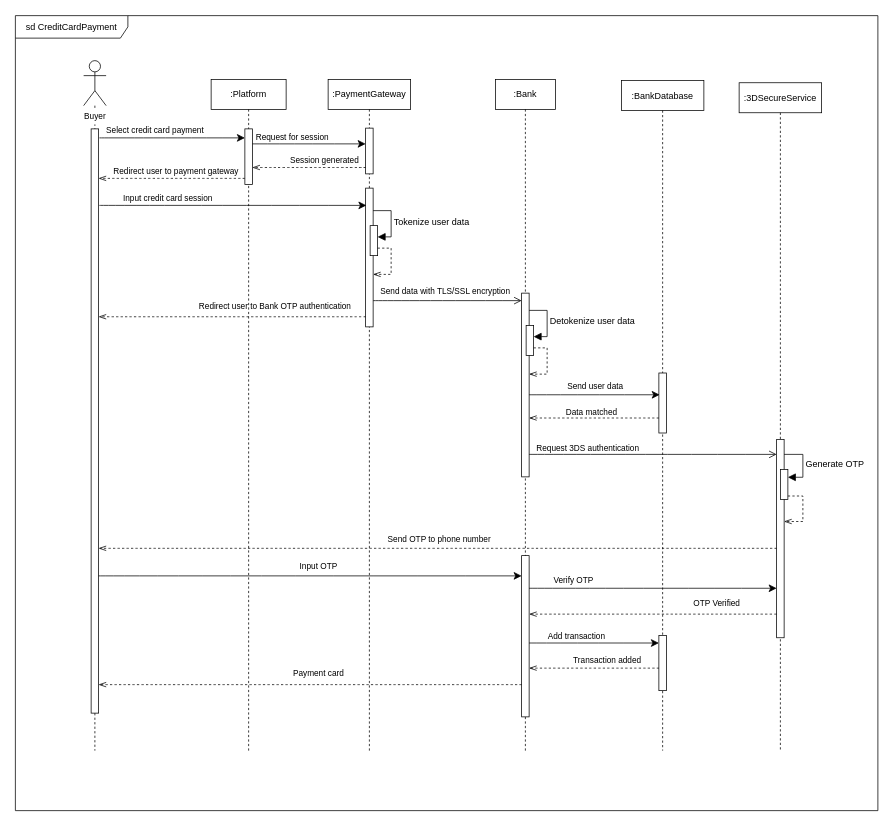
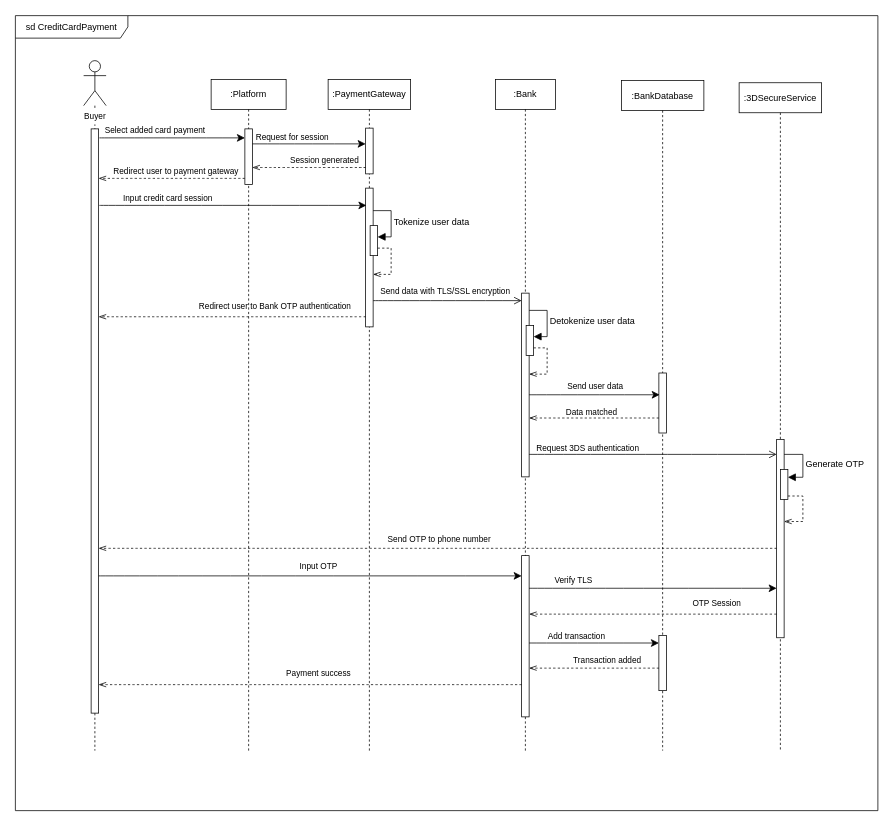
(155, 129) -> (155, 129)
(574, 579) -> (574, 579)
(717, 601) -> (717, 601)
(319, 672) -> (319, 672)
